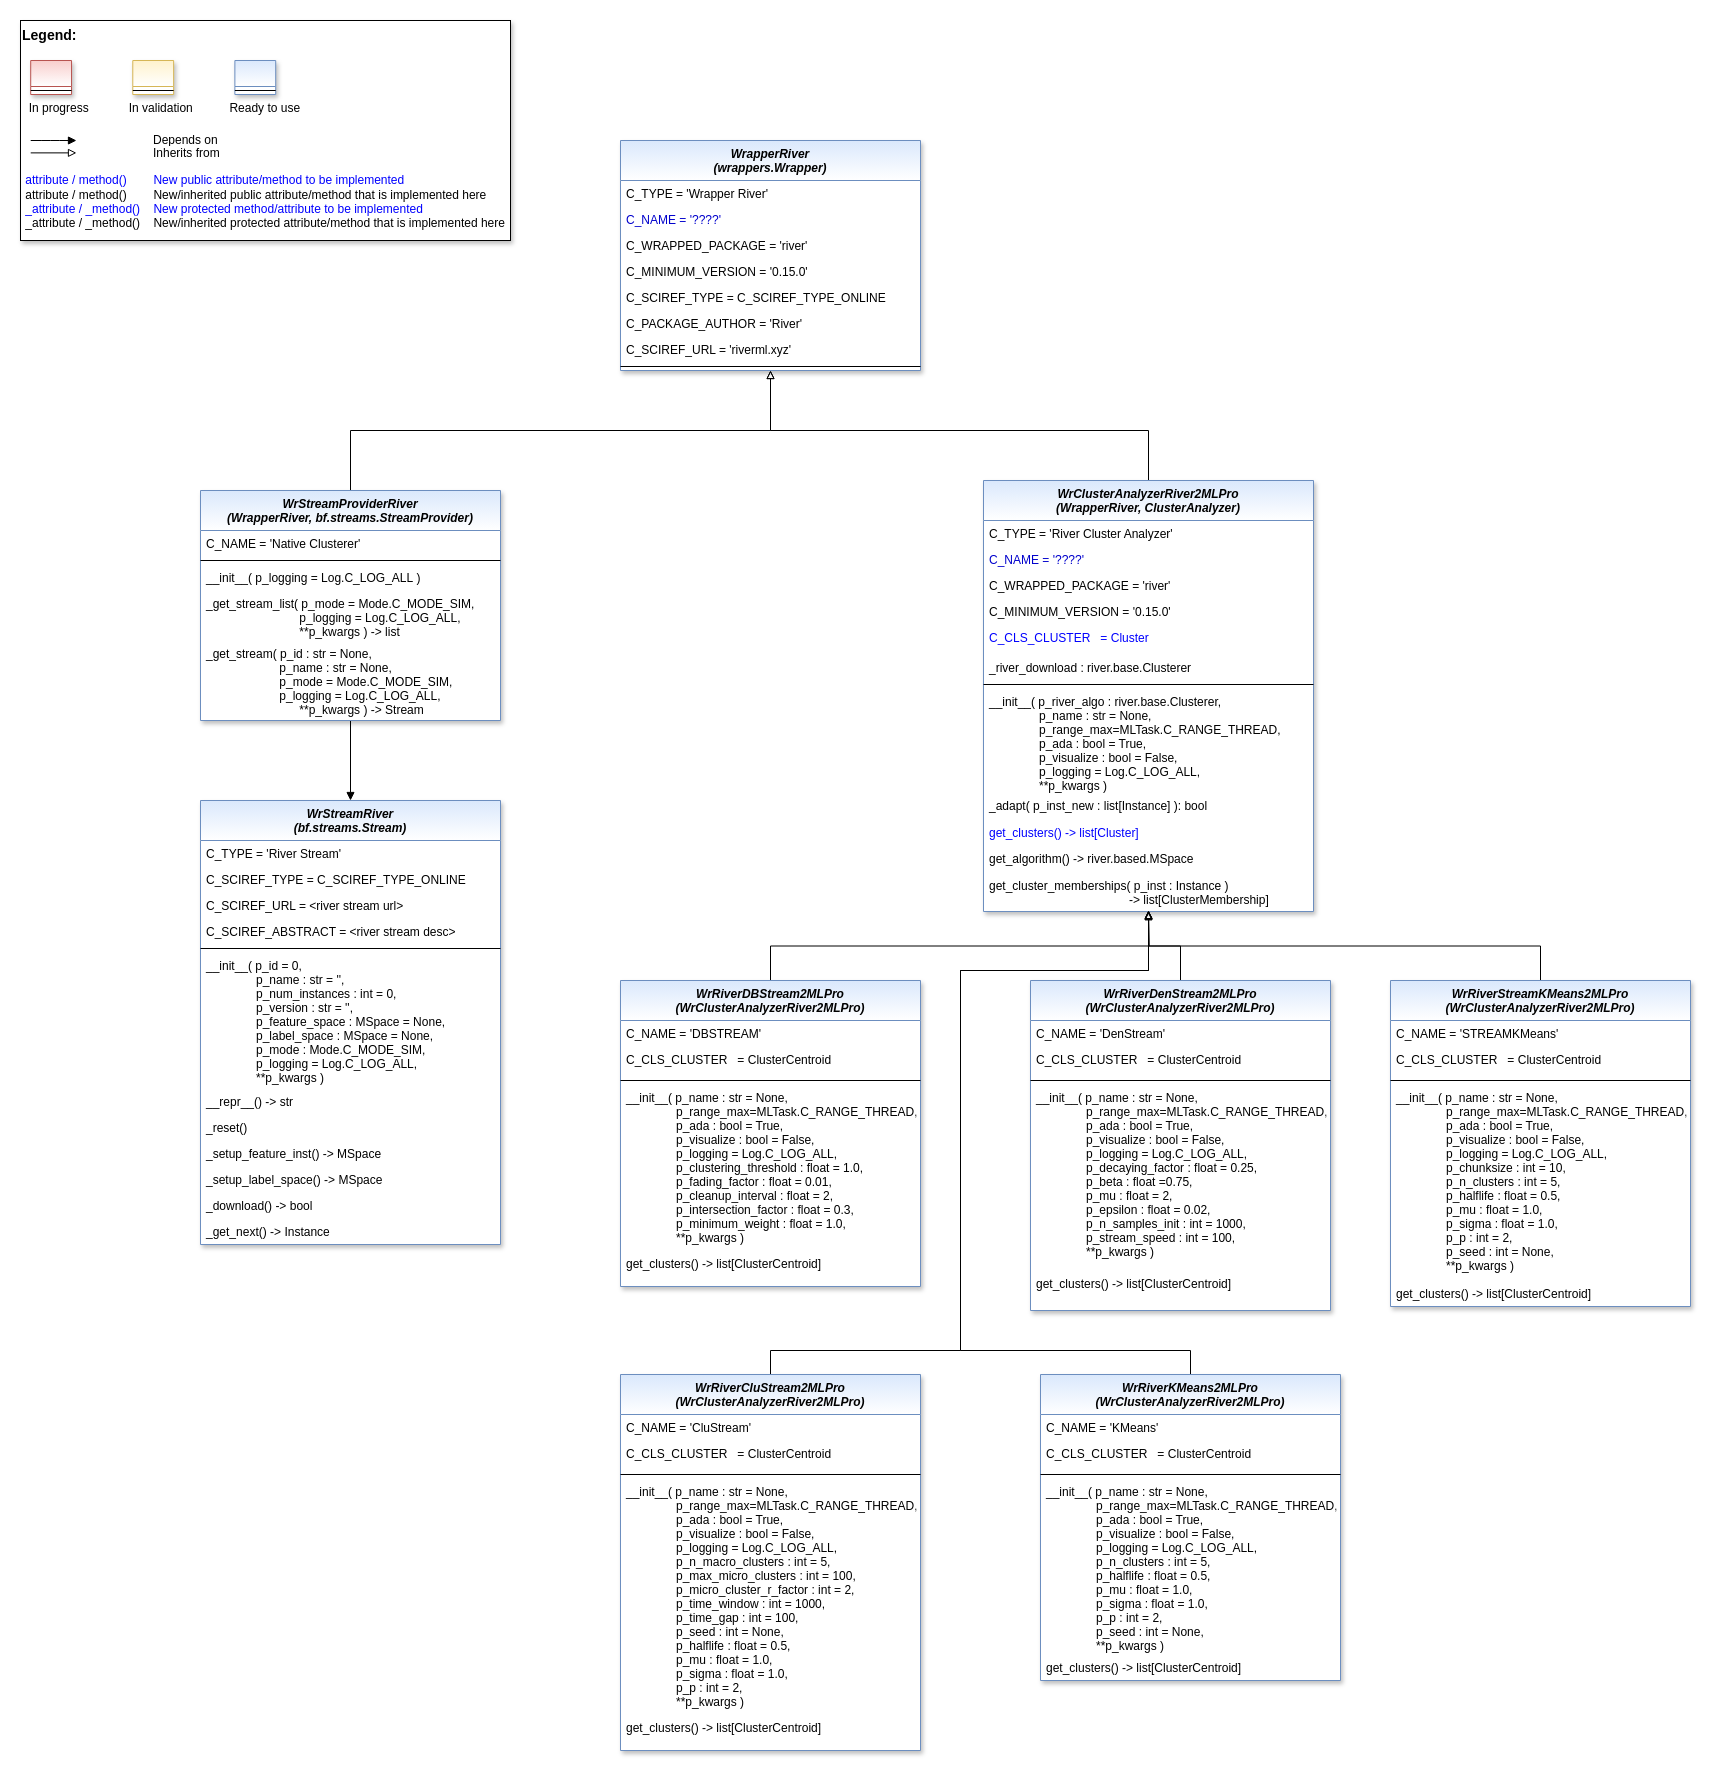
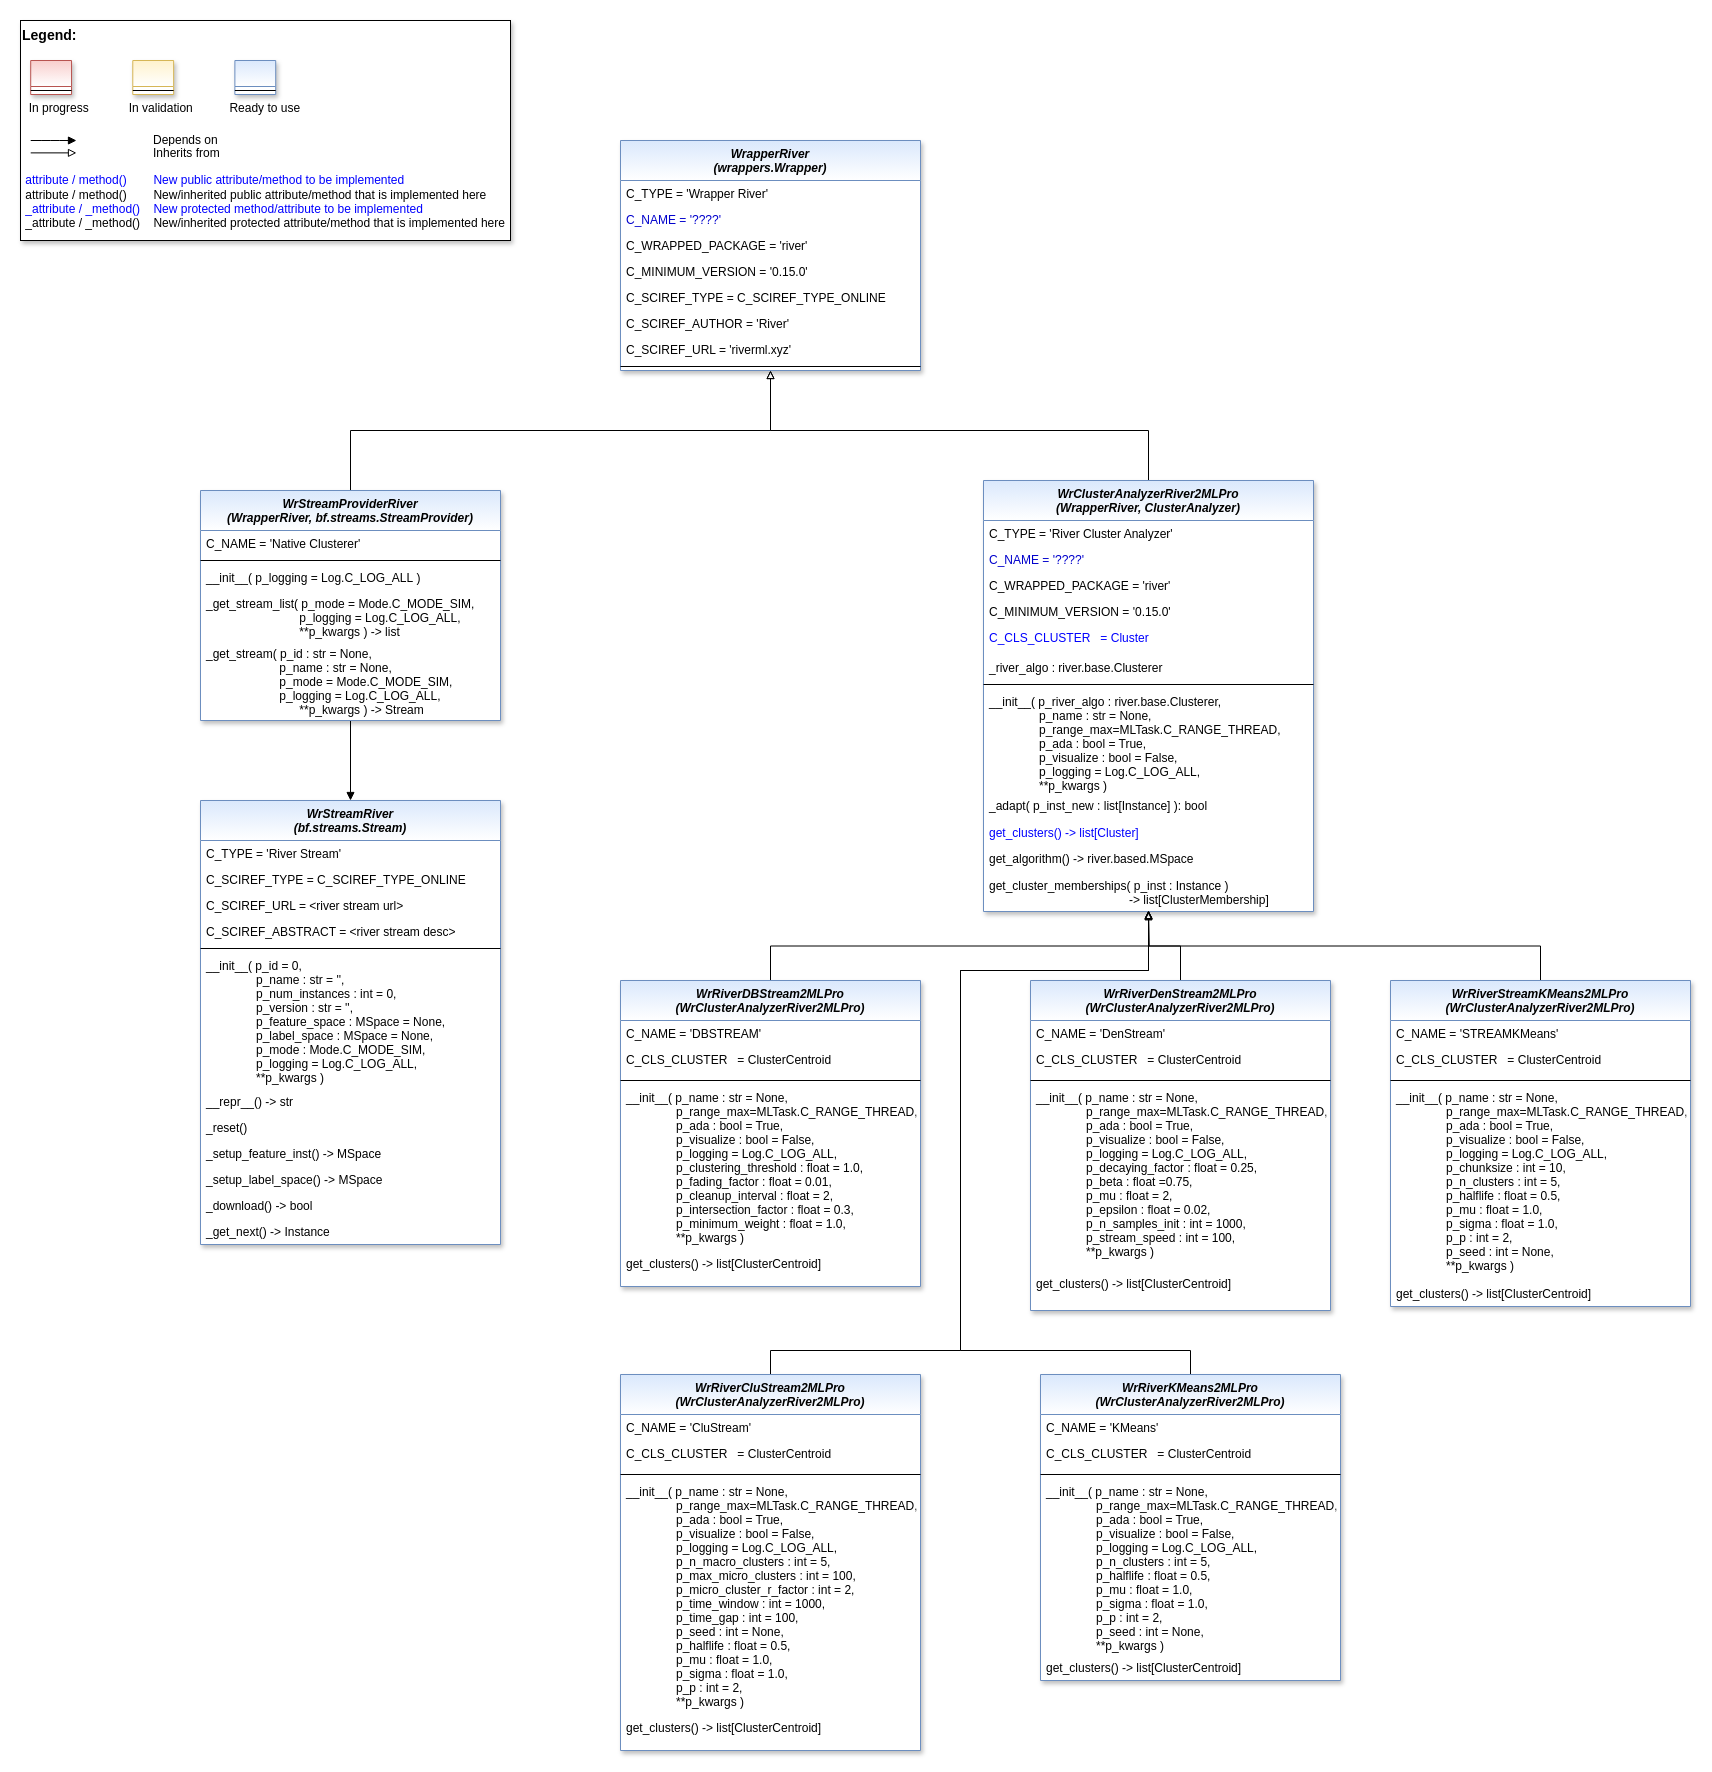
(706, 324) -> (702, 324)
(1103, 668) -> (1089, 668)
